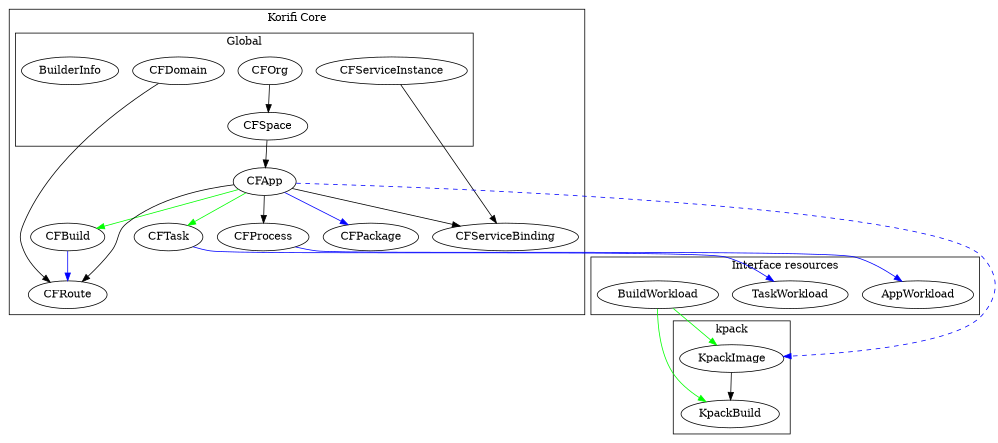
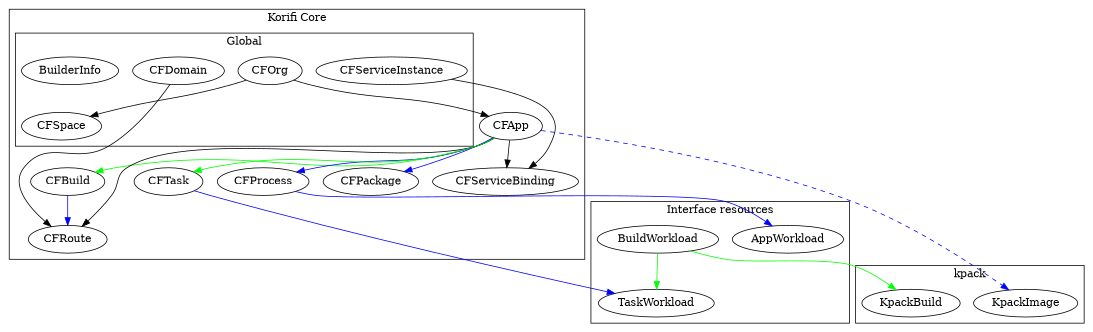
(266, 151) -> (387, 97)
(264, 206) -> (400, 160)
(694, 326) -> (657, 267)
(731, 382) -> none
